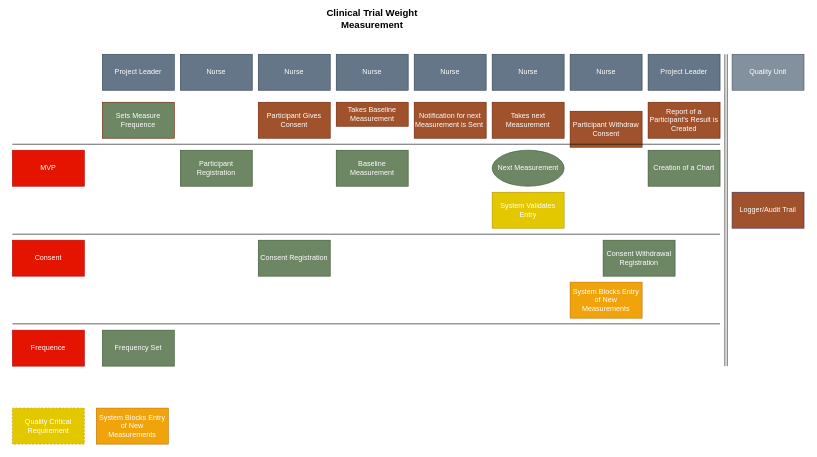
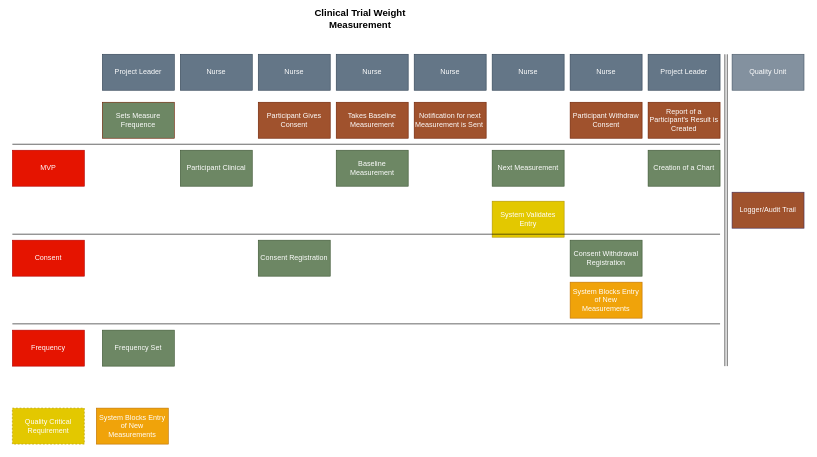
(372, 18) -> (360, 18)
(372, 114) -> (372, 120)
(528, 120) -> none
(606, 129) -> (606, 120)
(216, 168) -> (216, 168)
(528, 168) -> (528, 168)
(528, 210) -> (528, 219)
(639, 258) -> (606, 258)
(48, 348) -> (48, 348)
